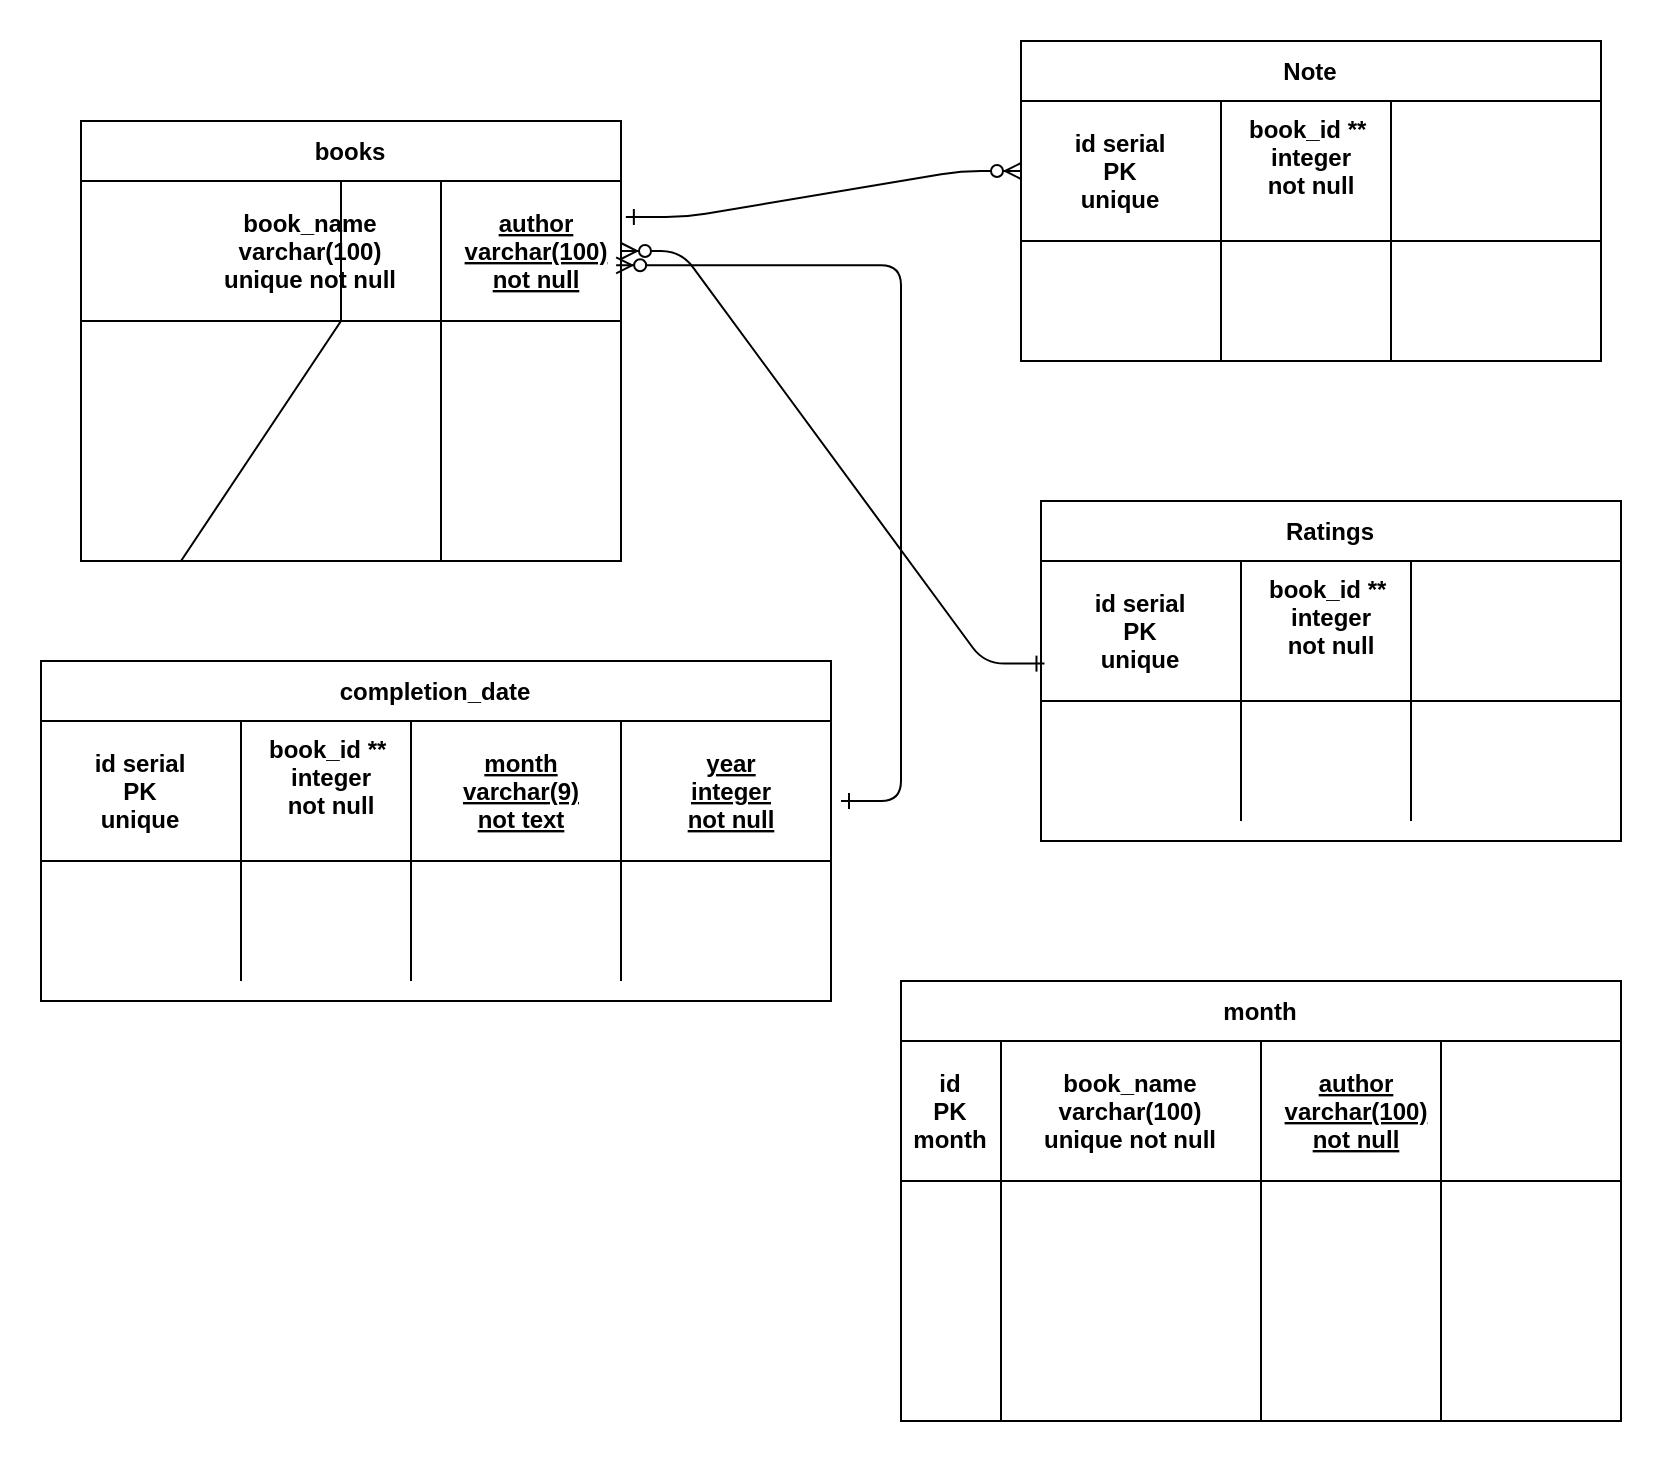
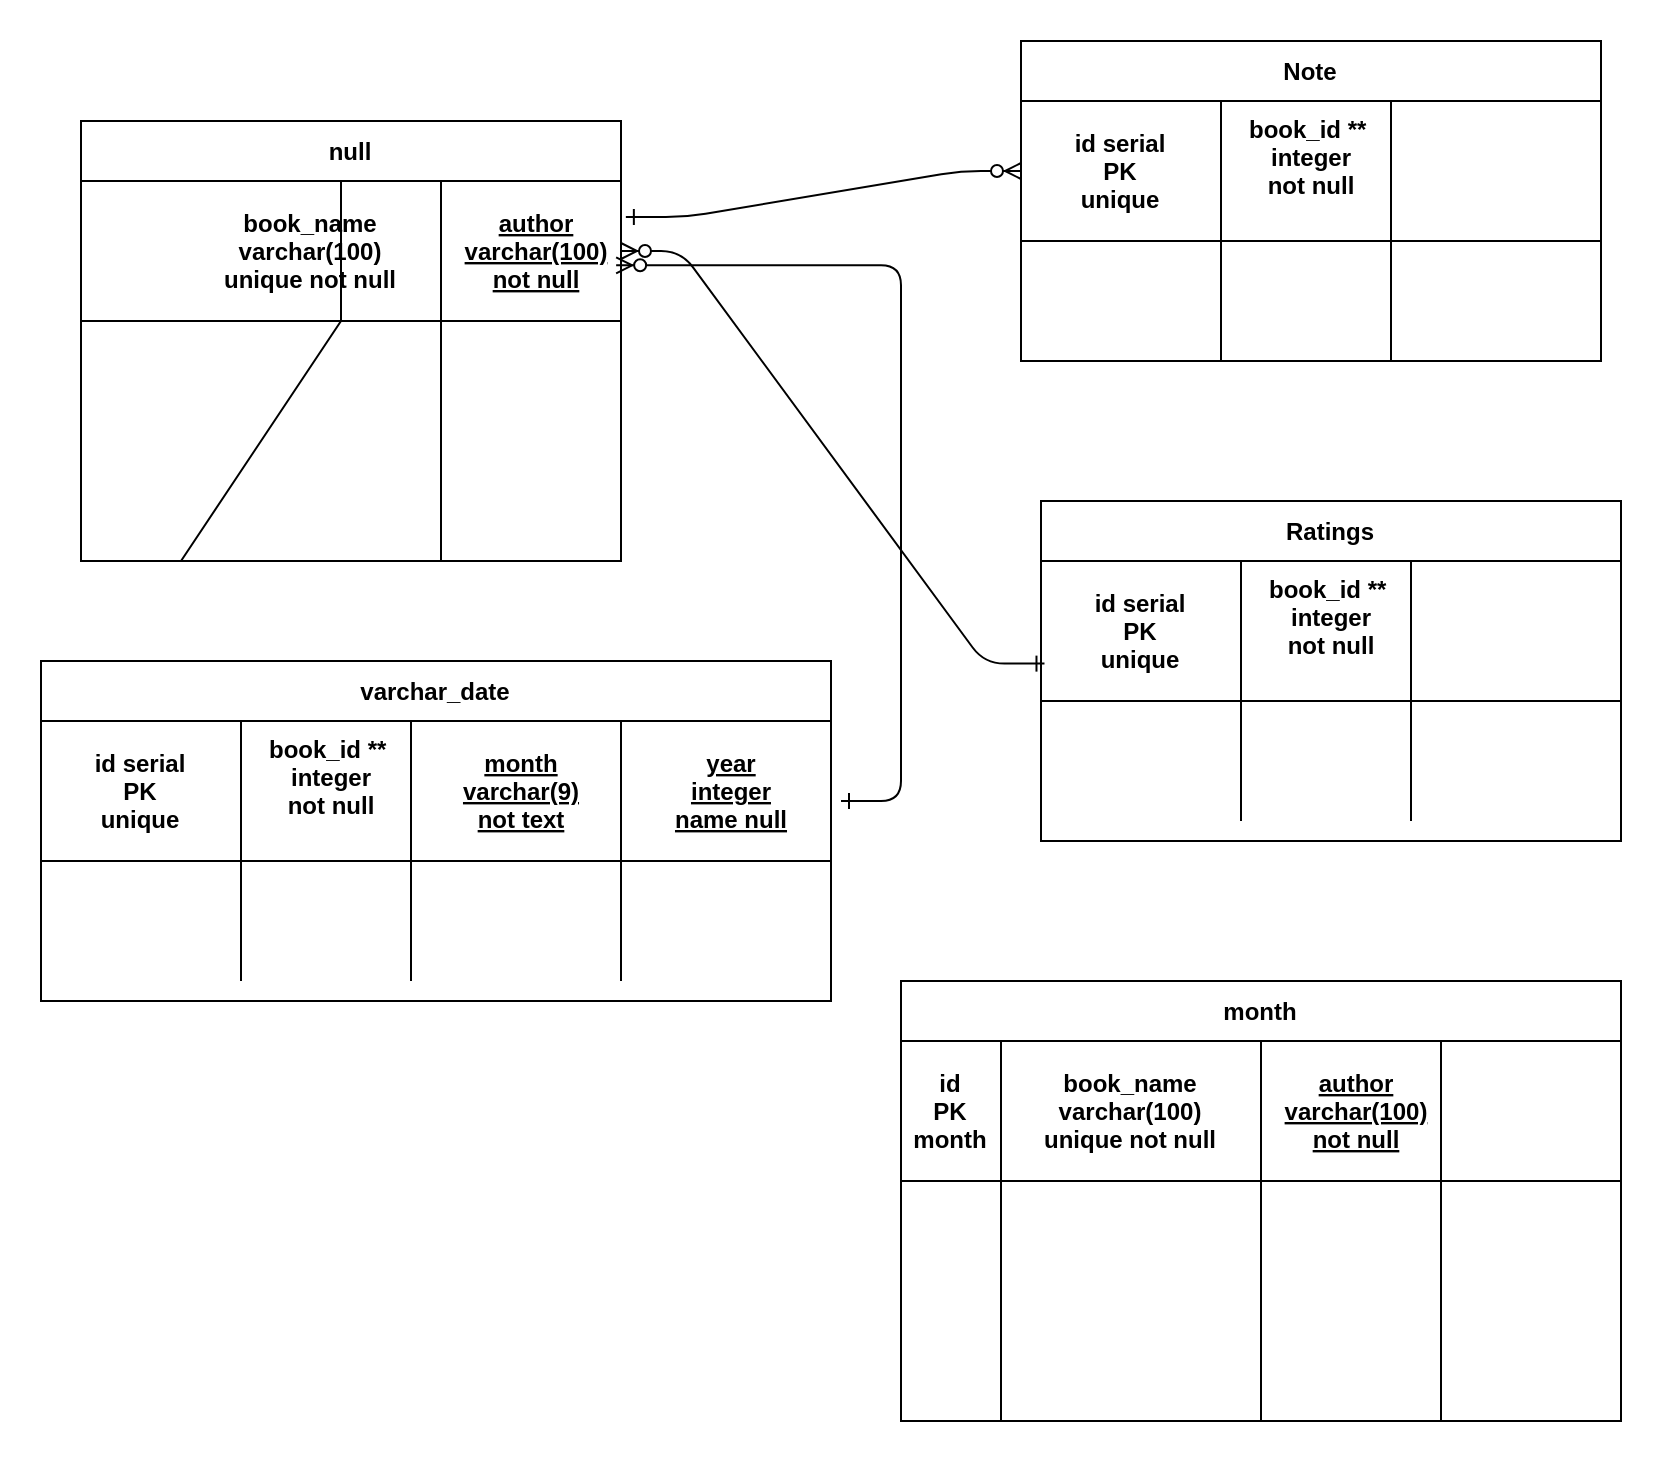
(350, 152) -> (350, 152)
(435, 692) -> (435, 692)
(731, 764) -> (731, 764)
